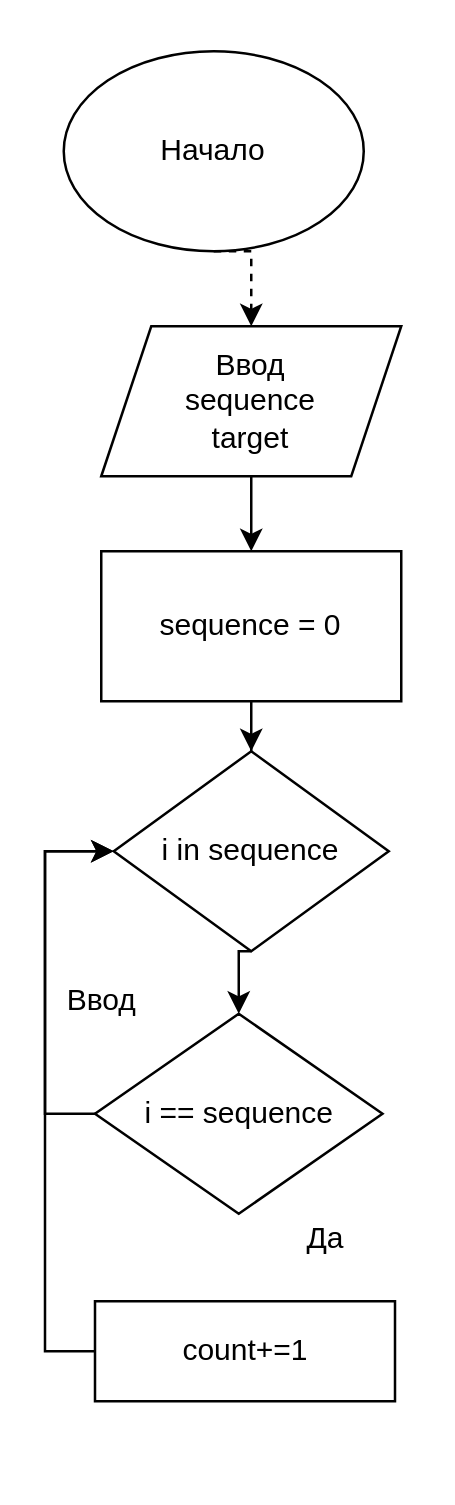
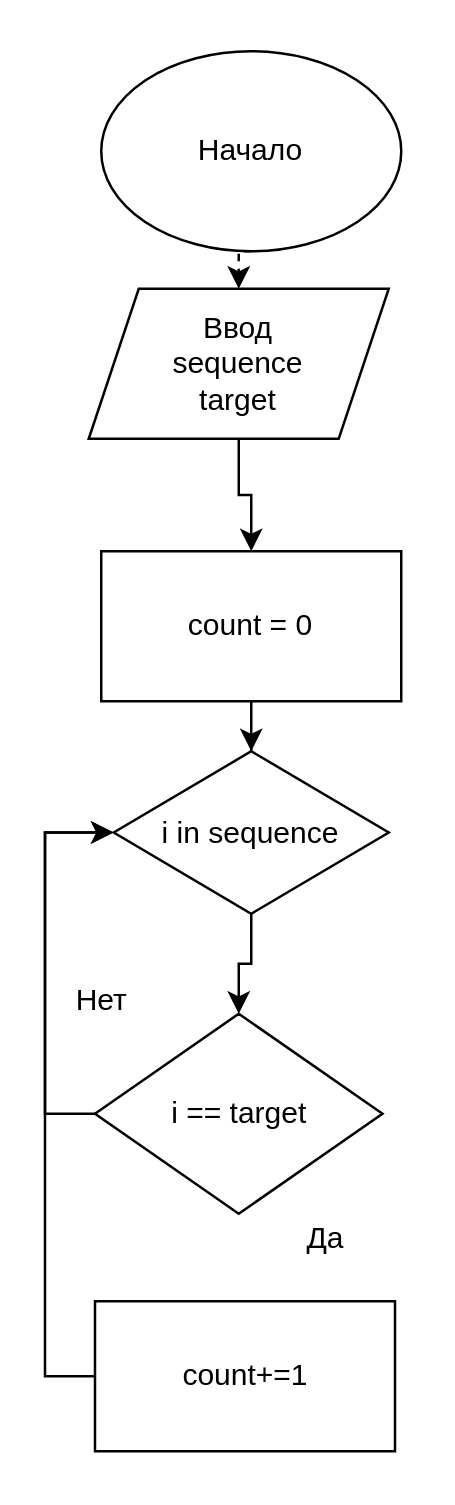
(214, 151) -> (251, 151)
(251, 401) -> (239, 364)
(251, 626) -> (251, 626)
(251, 851) -> (251, 833)
(103, 1001) -> (103, 1001)
(240, 1114) -> (240, 1114)
(245, 1351) -> (245, 1376)
